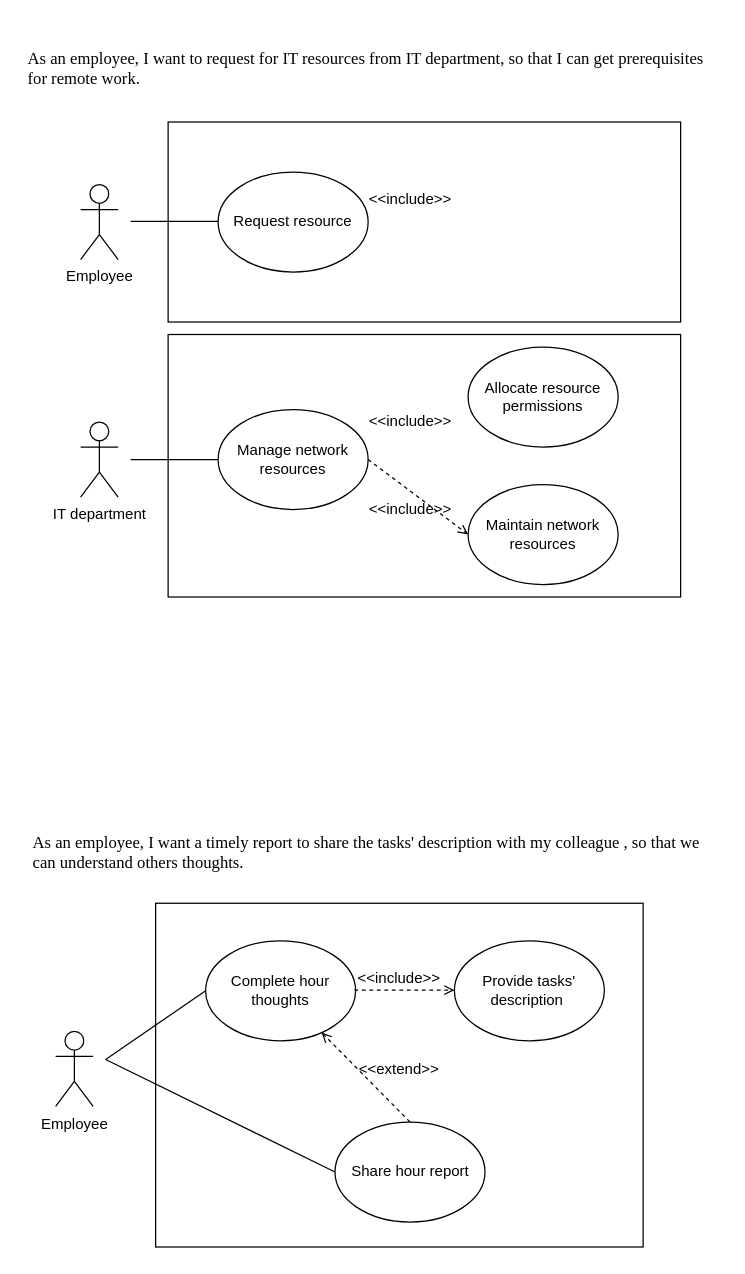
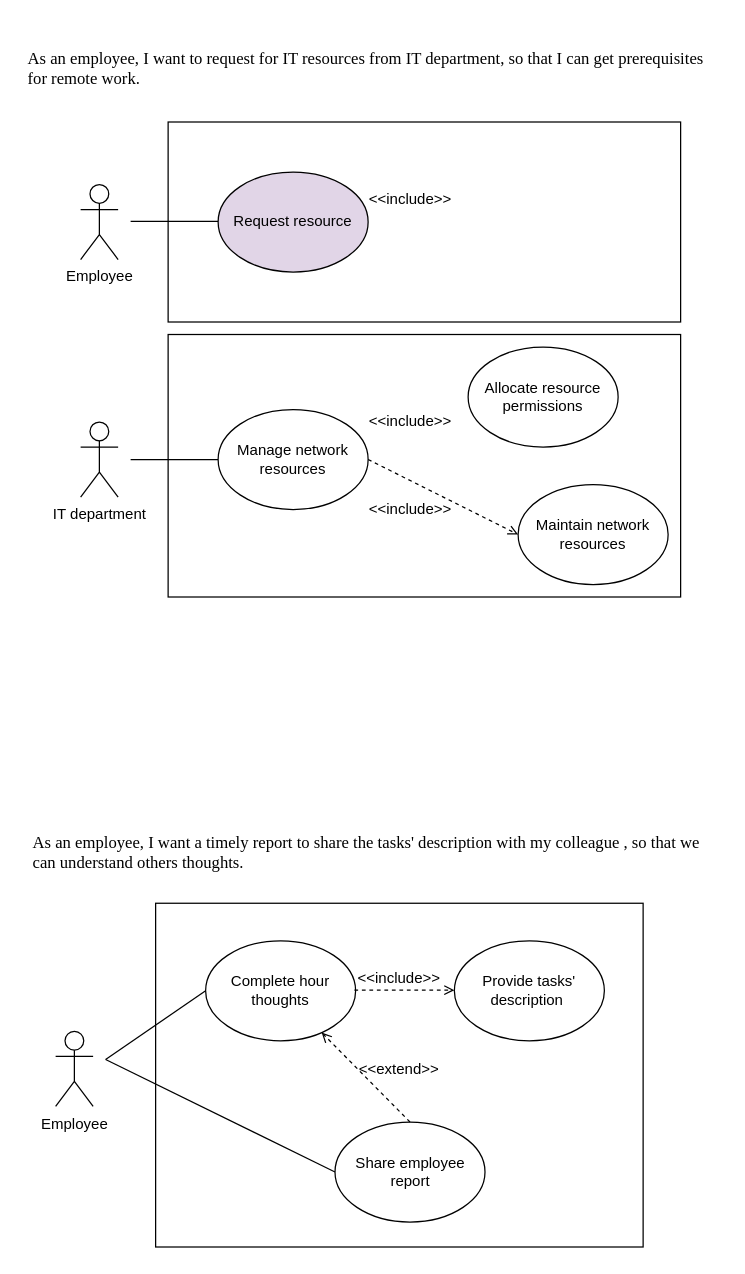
(293, 222) -> (293, 222)
(543, 534) -> (593, 534)
(411, 1172) -> (411, 1172)
